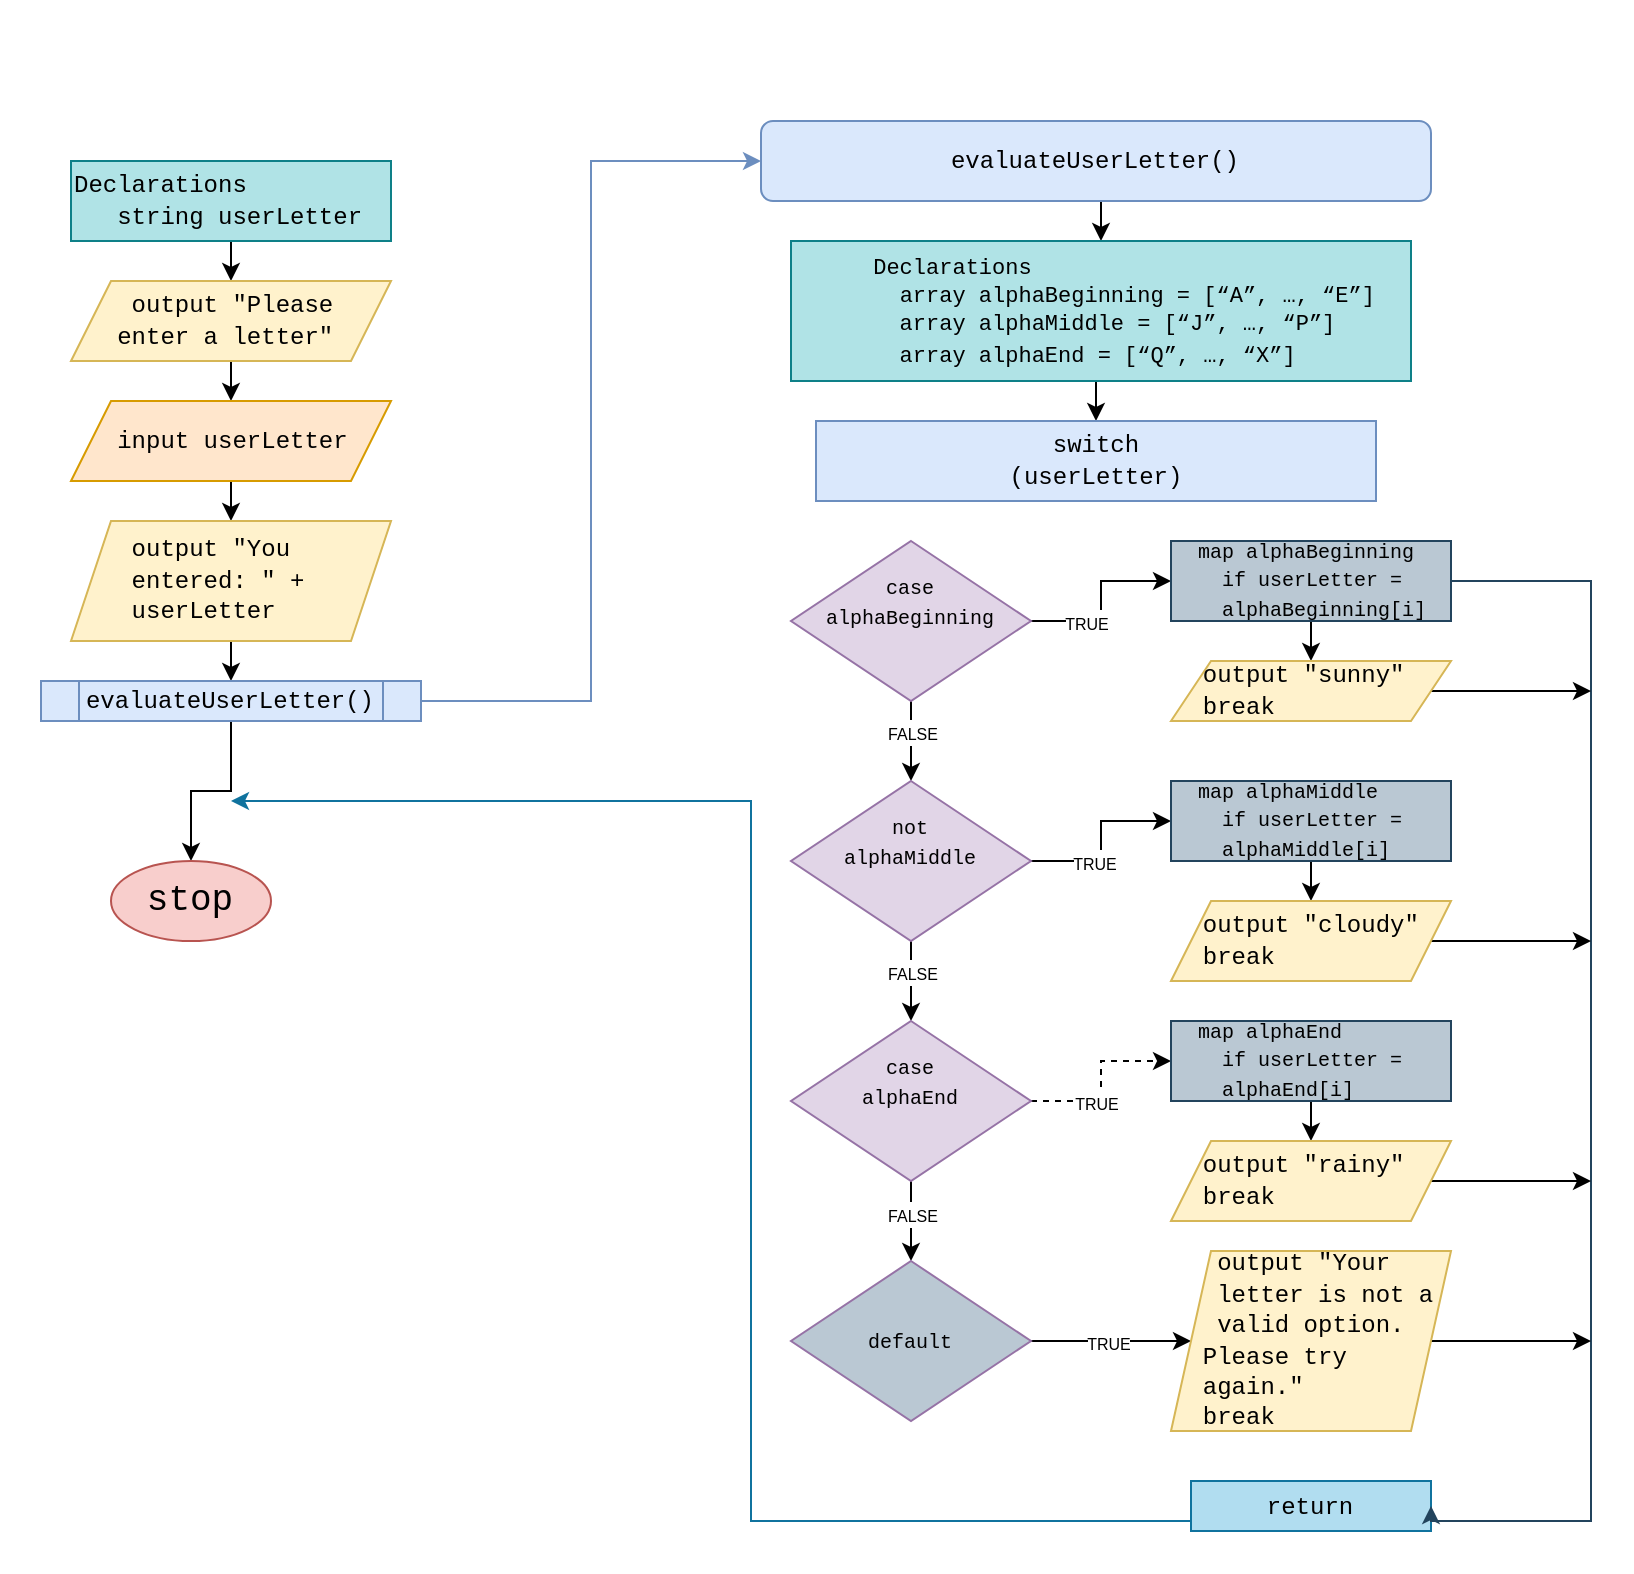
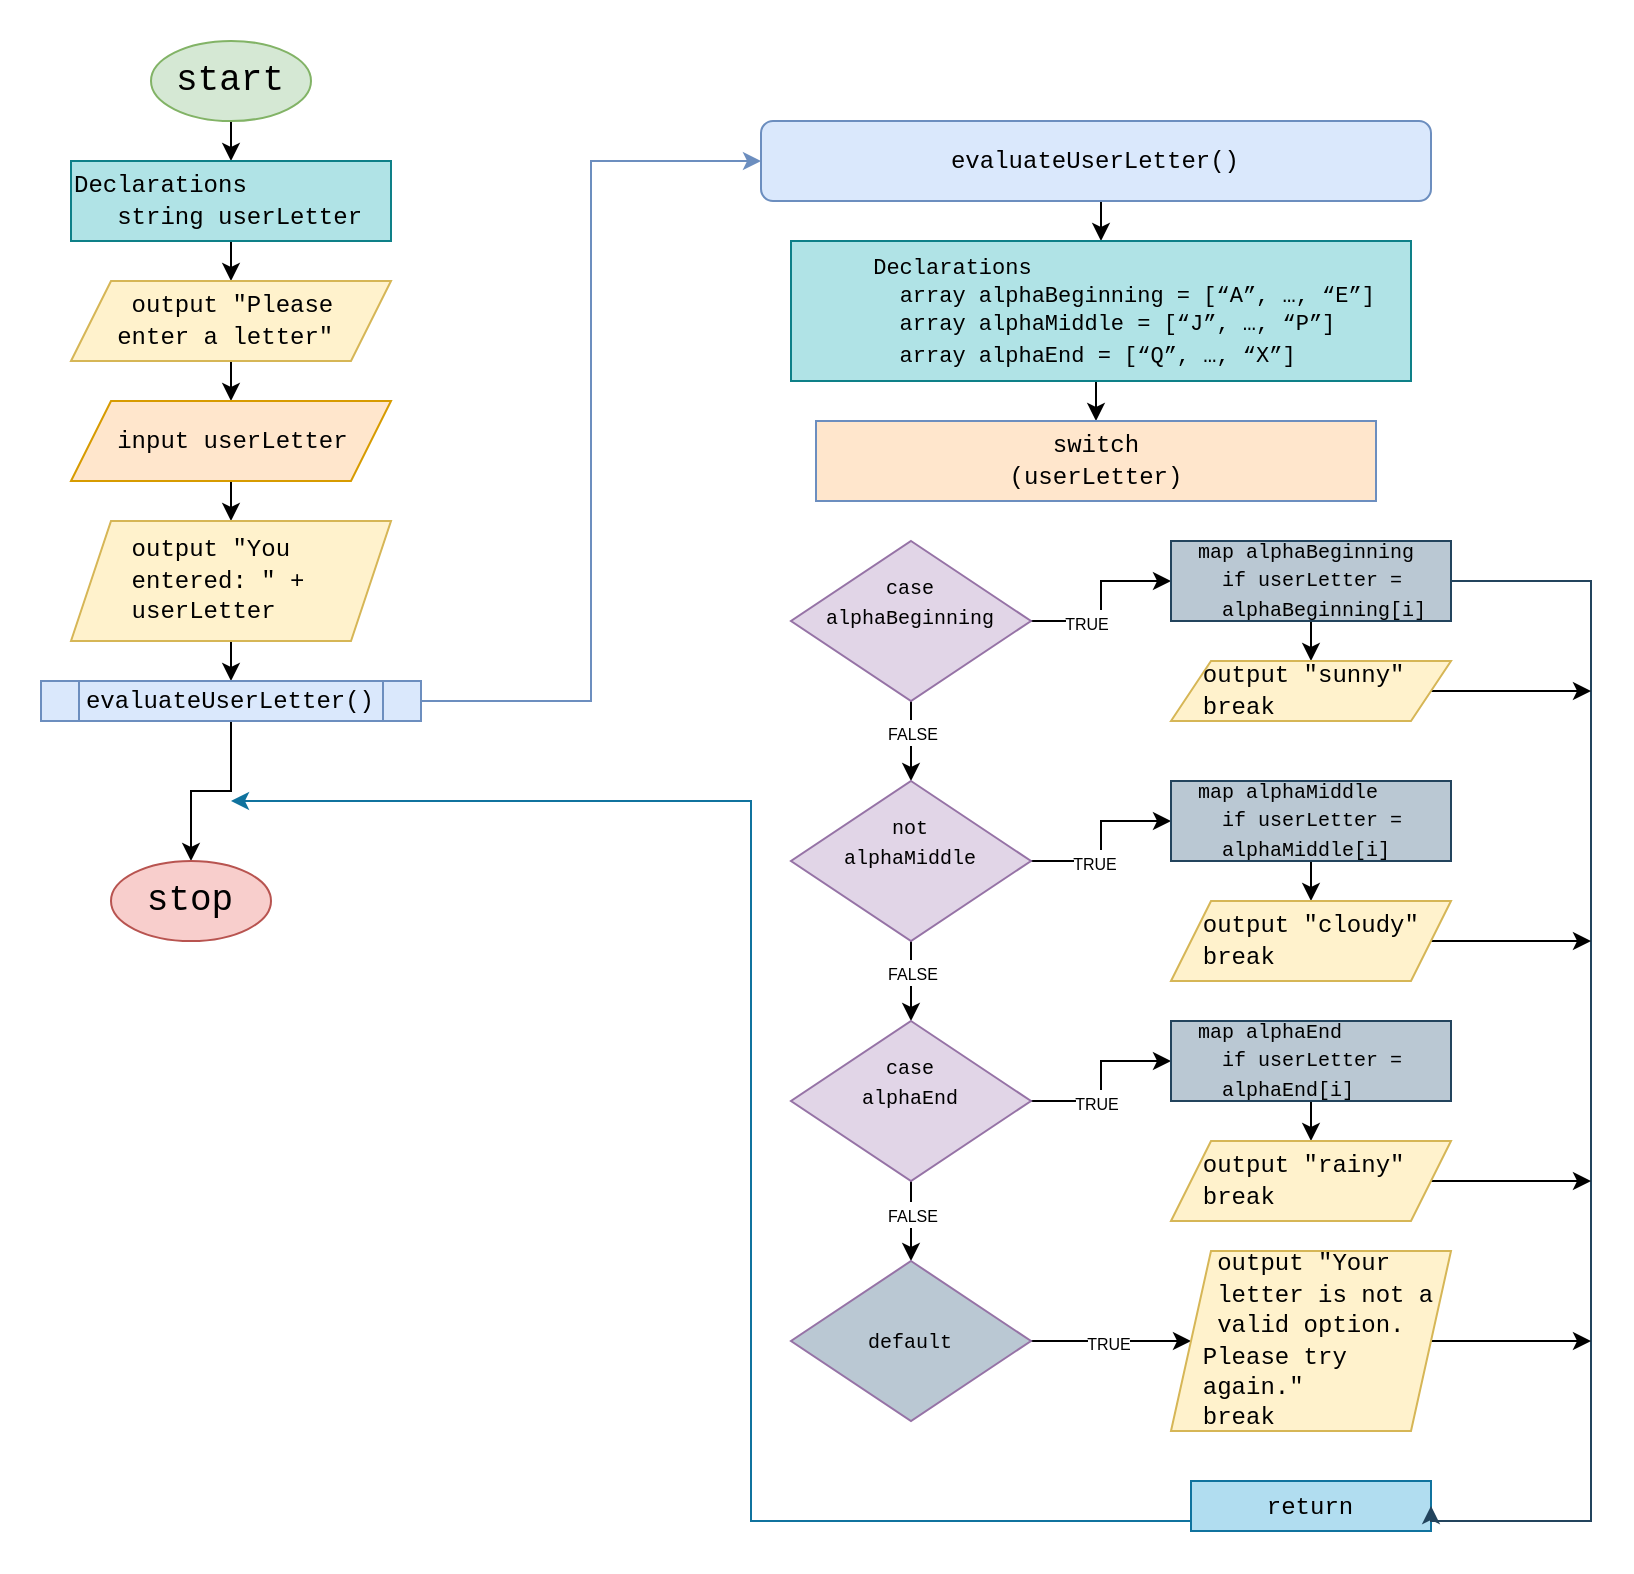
none -> (231, 81)
none -> (231, 134)
(1096, 461) -> (1096, 461)
(1115, 1061) -> (1115, 1061)
